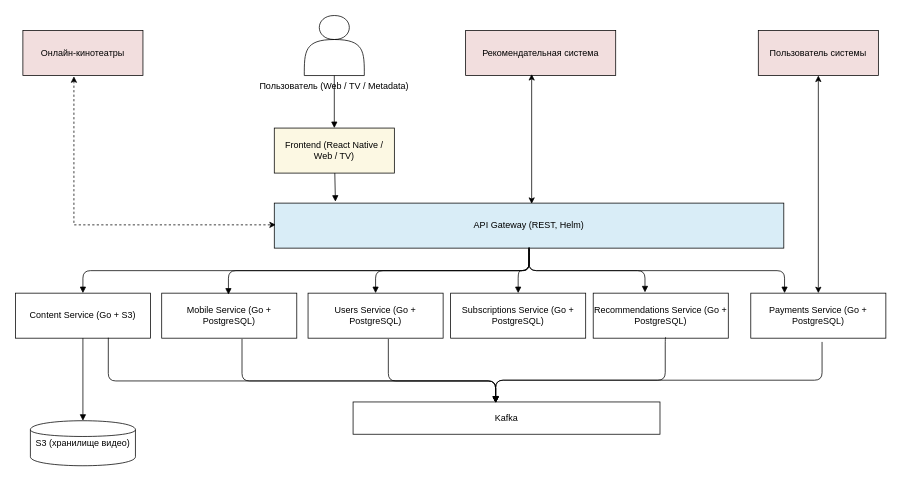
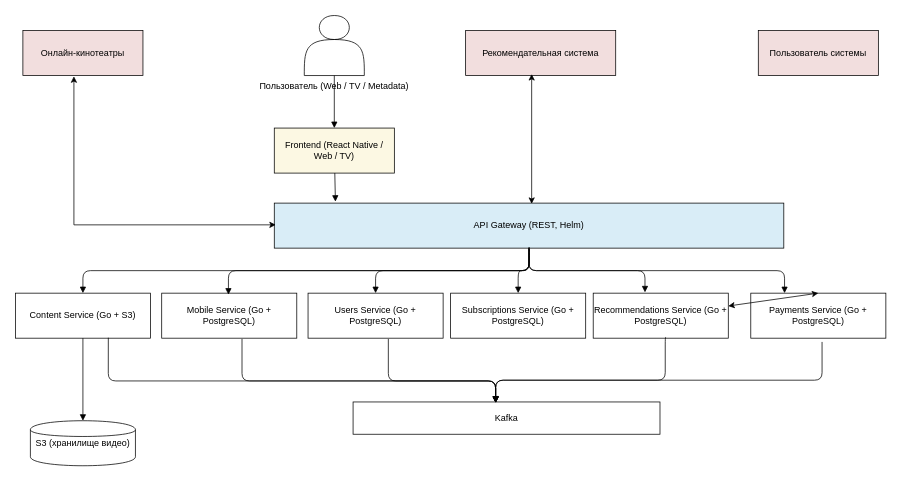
(818, 185) -> (773, 299)
(100, 225) -> (100, 225)
